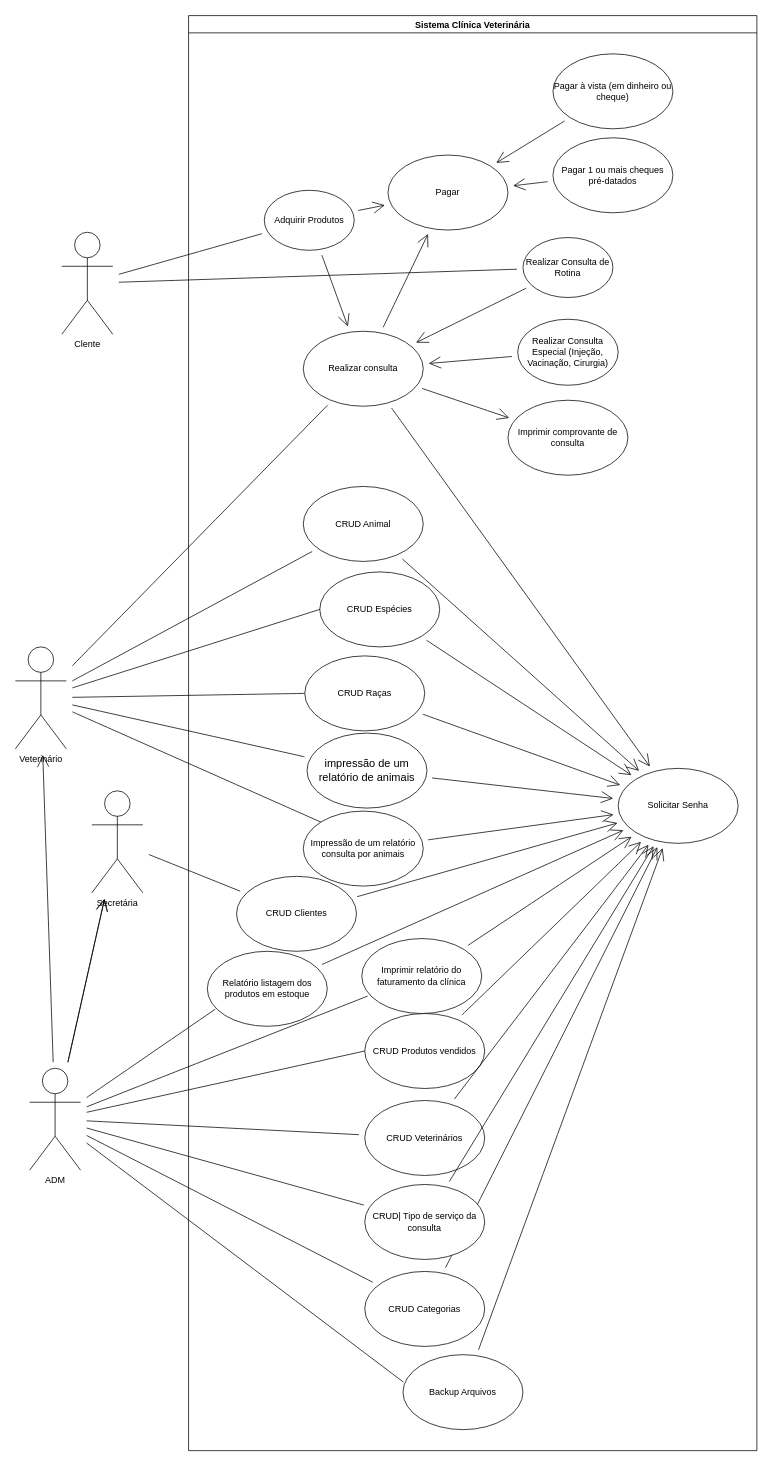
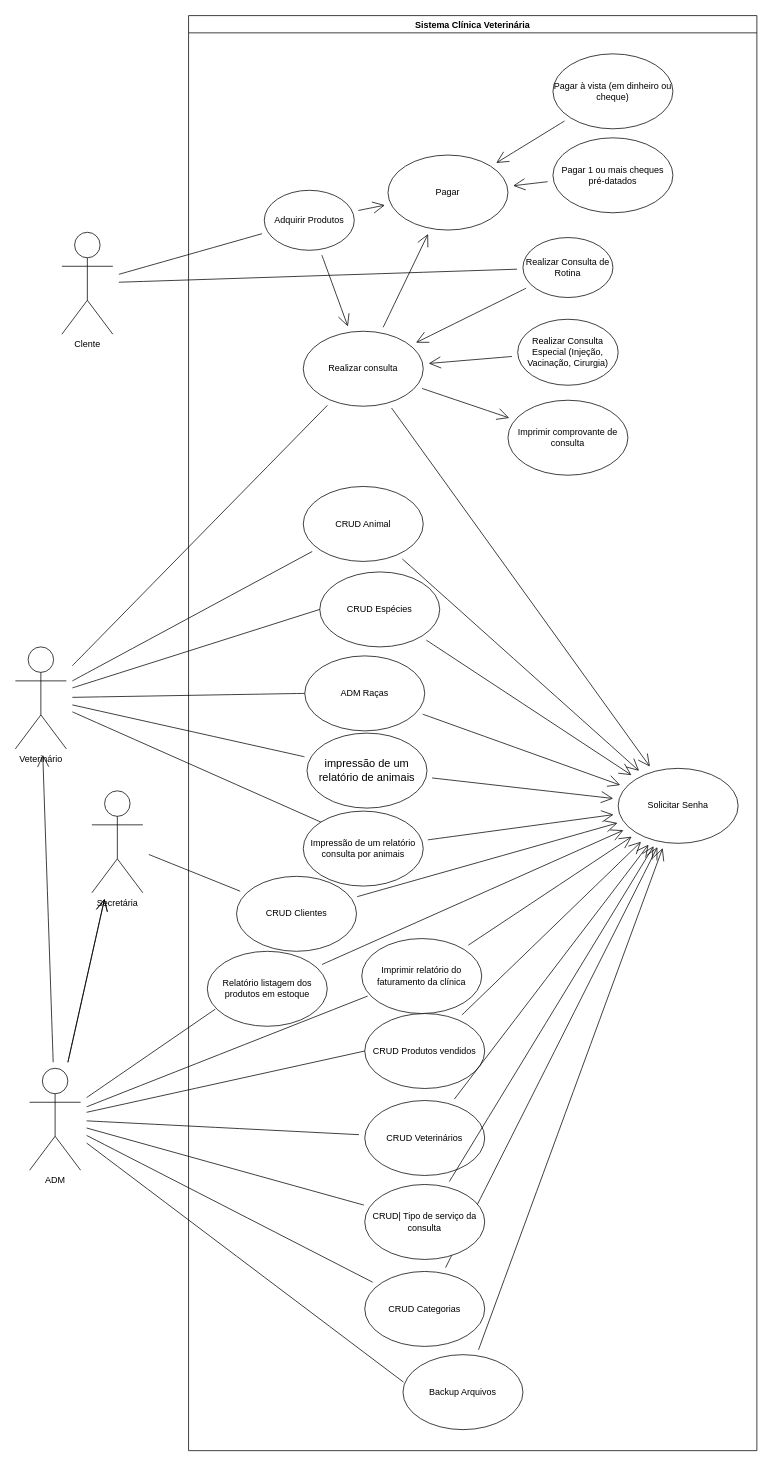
(365, 693) -> (365, 693)
